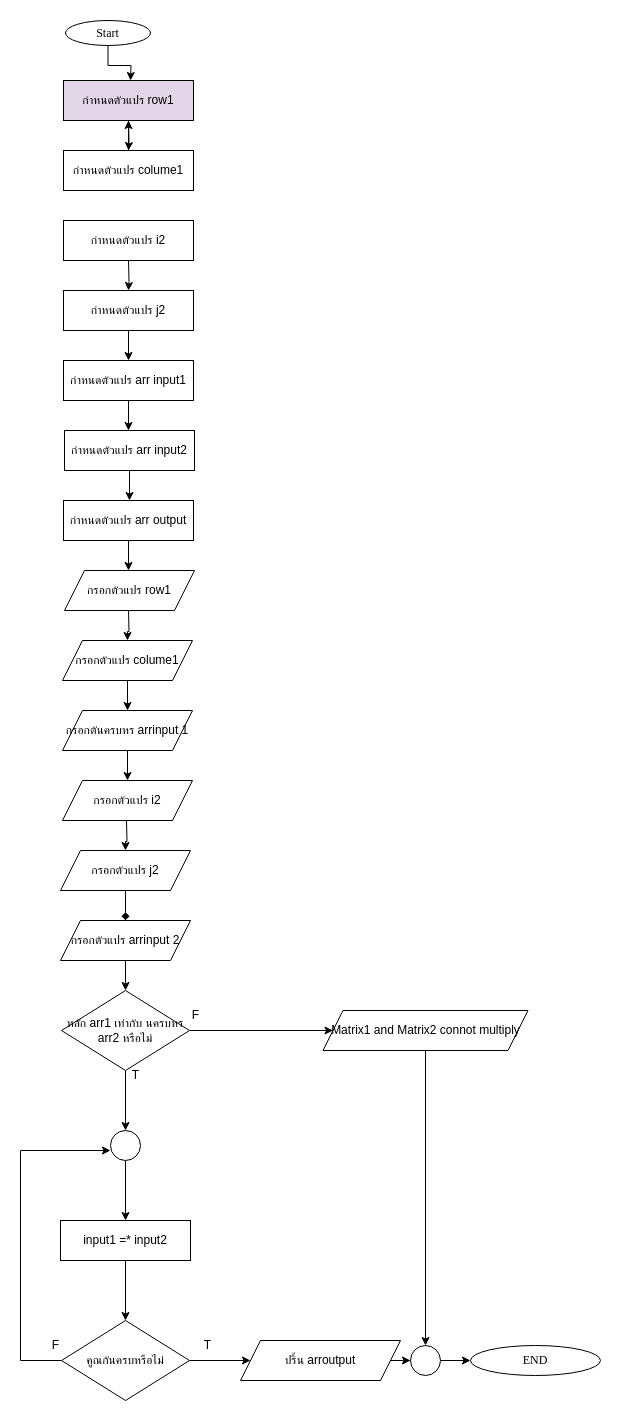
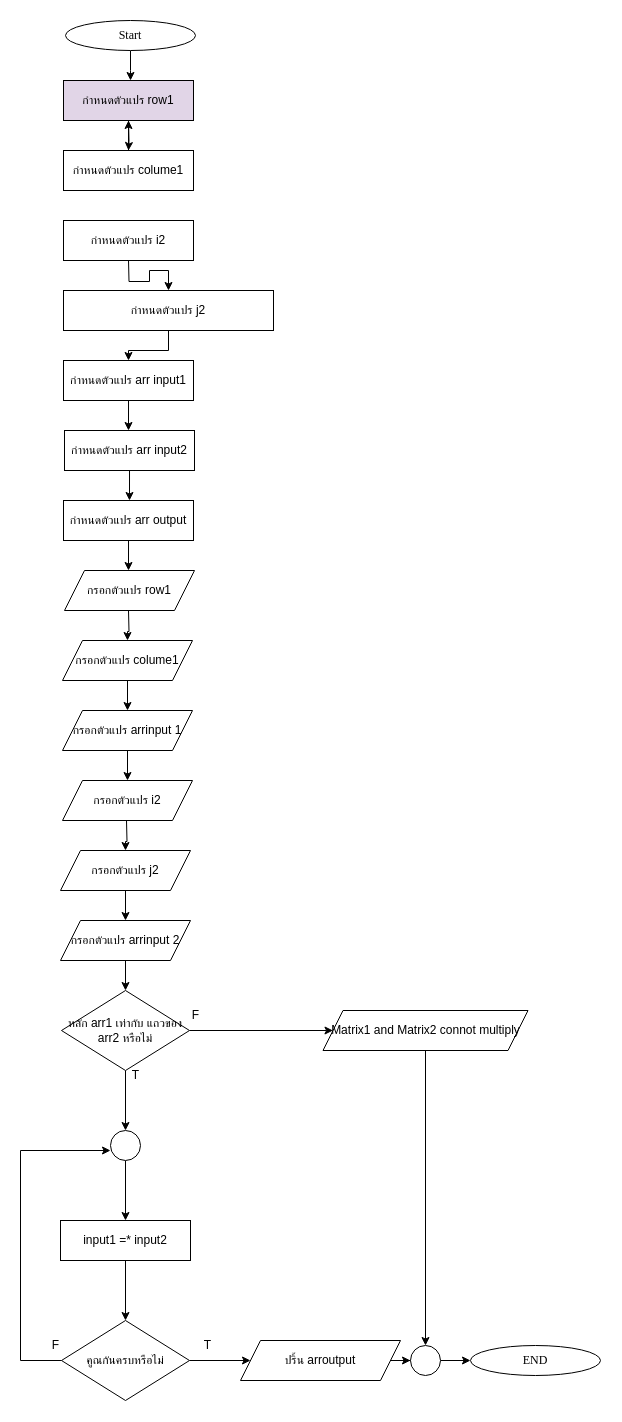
(108, 33) -> (131, 36)
(129, 311) -> (169, 311)
(128, 731) -> (128, 731)
(126, 911) -> (126, 912)
(126, 1031) -> (126, 1031)
